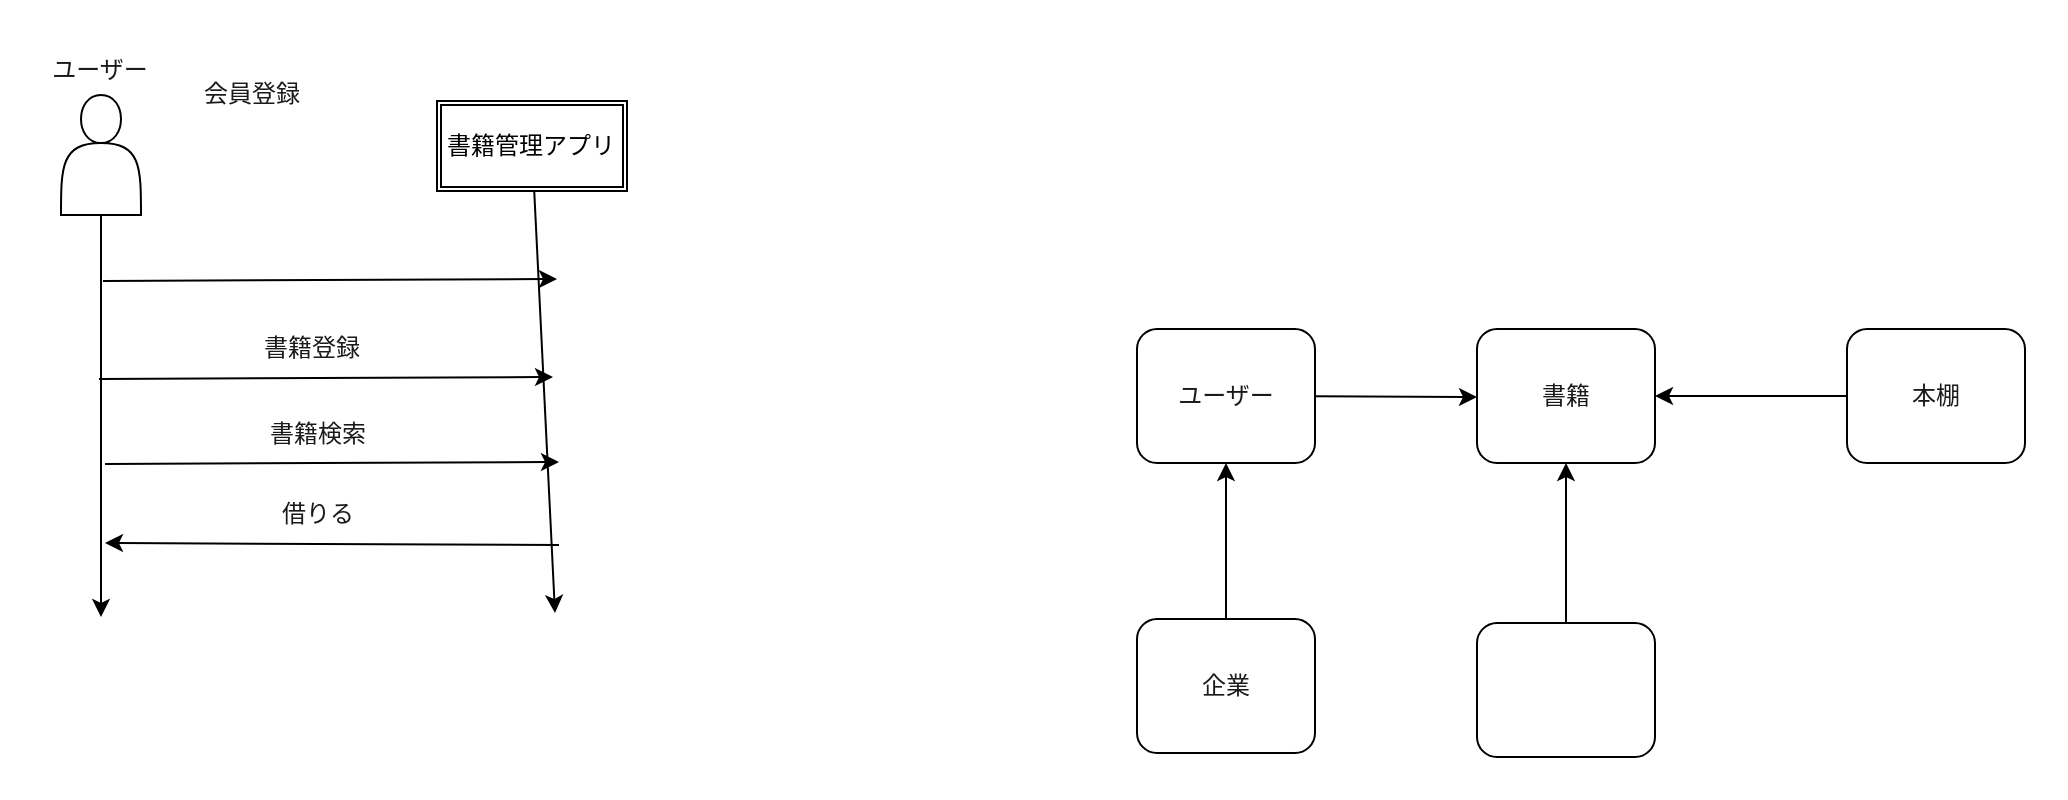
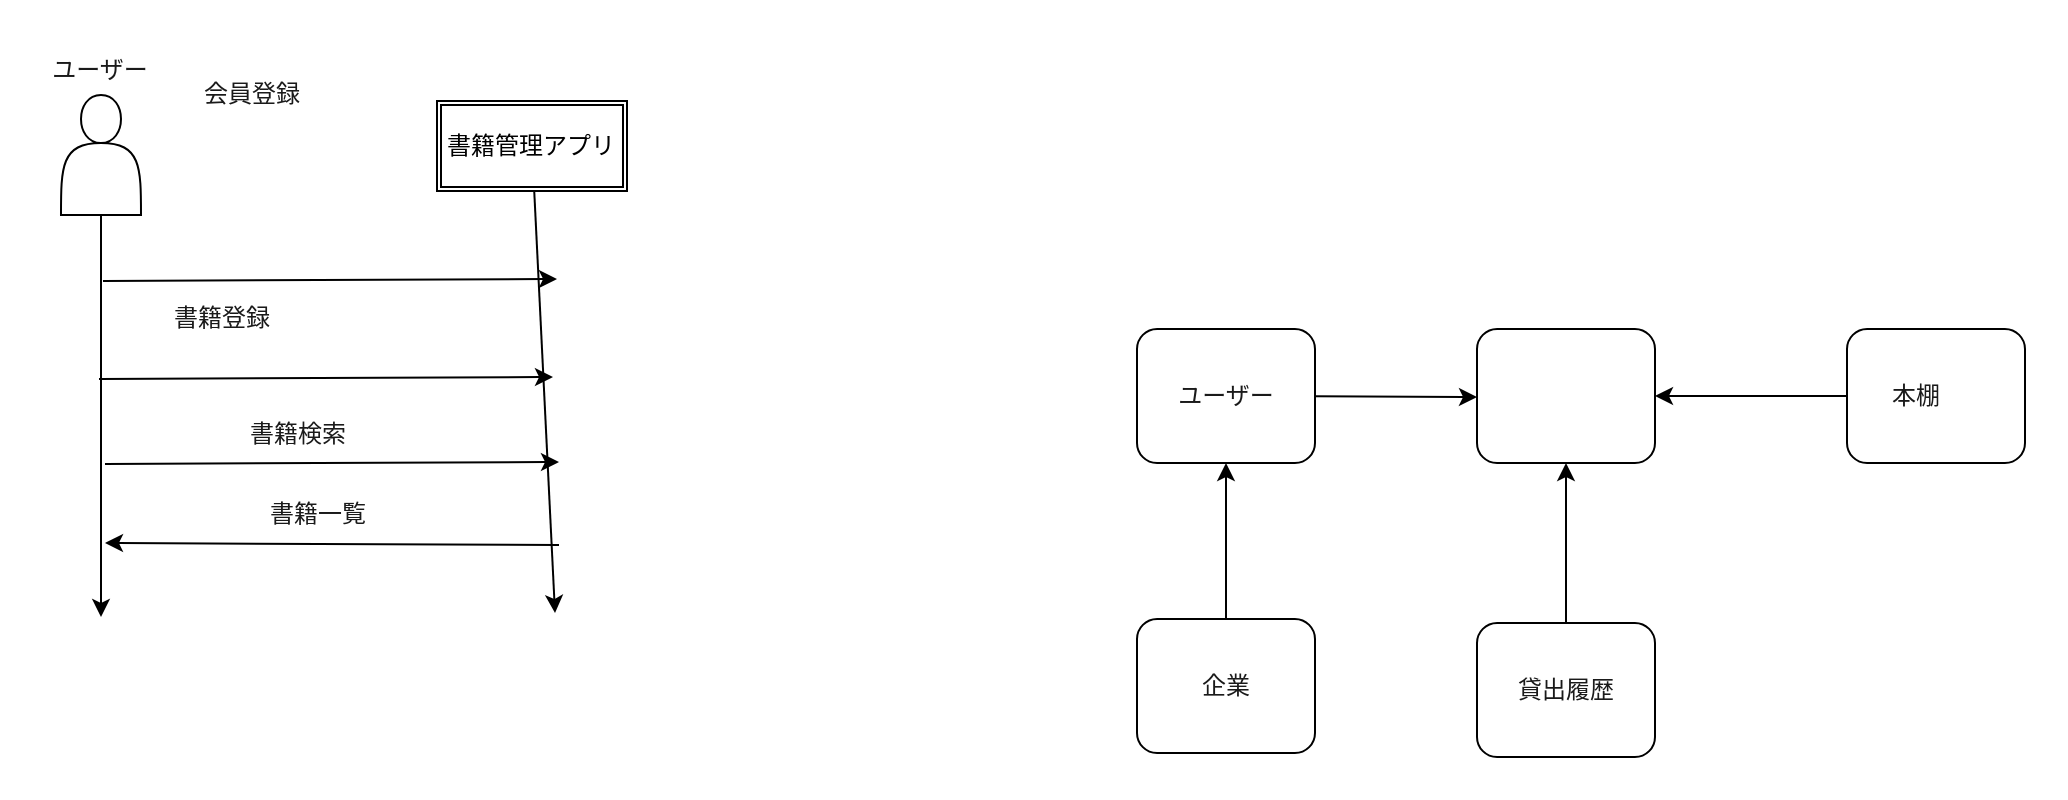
(313, 349) -> (223, 319)
(1566, 396) -> none
(1936, 396) -> (1916, 396)
(319, 434) -> (299, 434)
(319, 515) -> (319, 515)
none -> (1566, 690)
